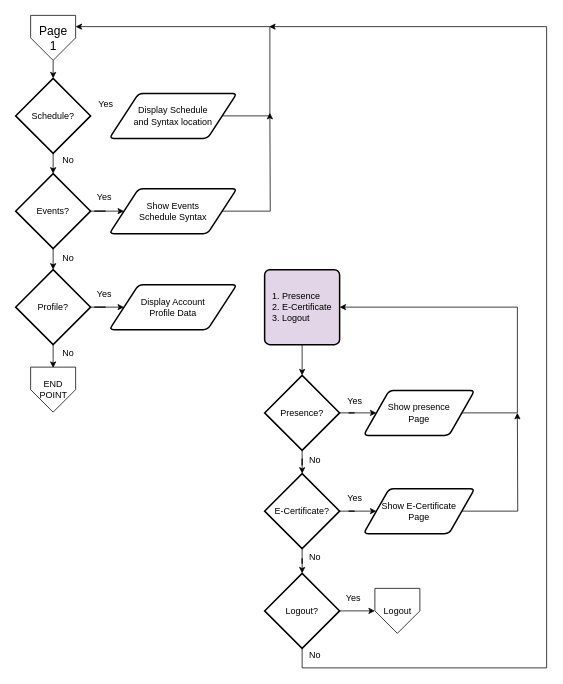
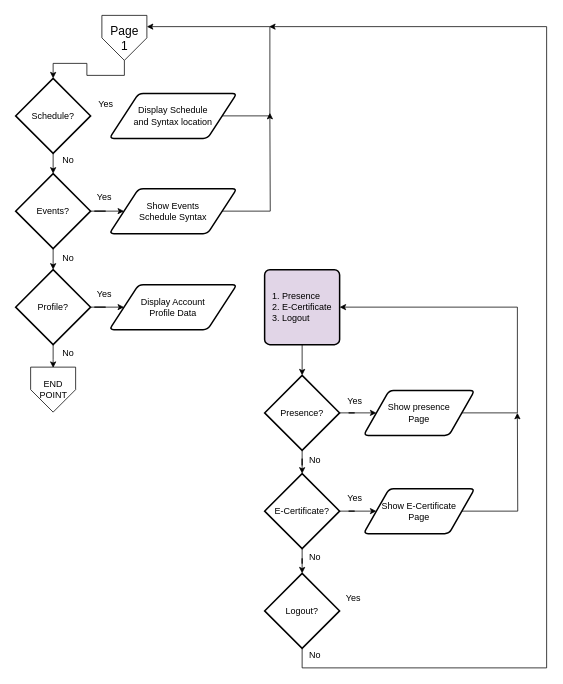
(53, 38) -> (124, 38)
(368, 611) -> none
(397, 611) -> none
